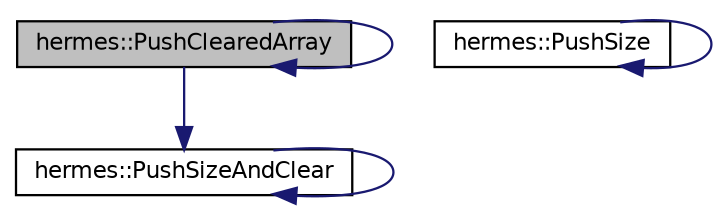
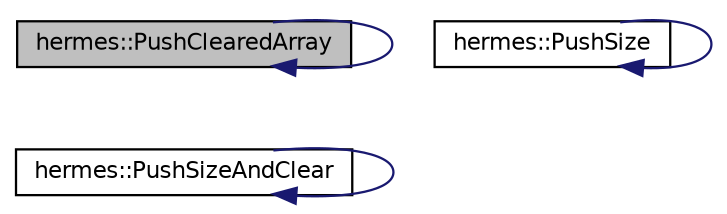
(184, 97) -> none
